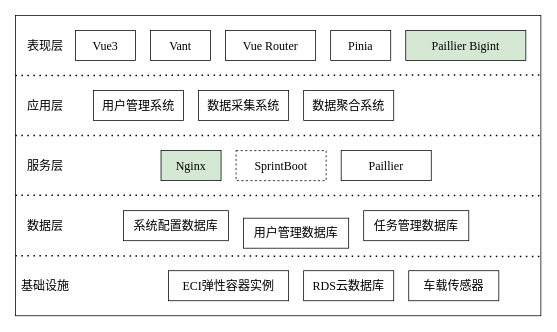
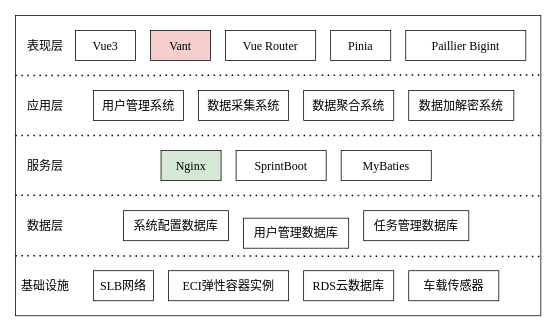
(180, 45) -> (180, 45)
(465, 45) -> (465, 45)
none -> (461, 105)
(281, 165) -> (281, 165)
(386, 165) -> (386, 165)
none -> (123, 285)
